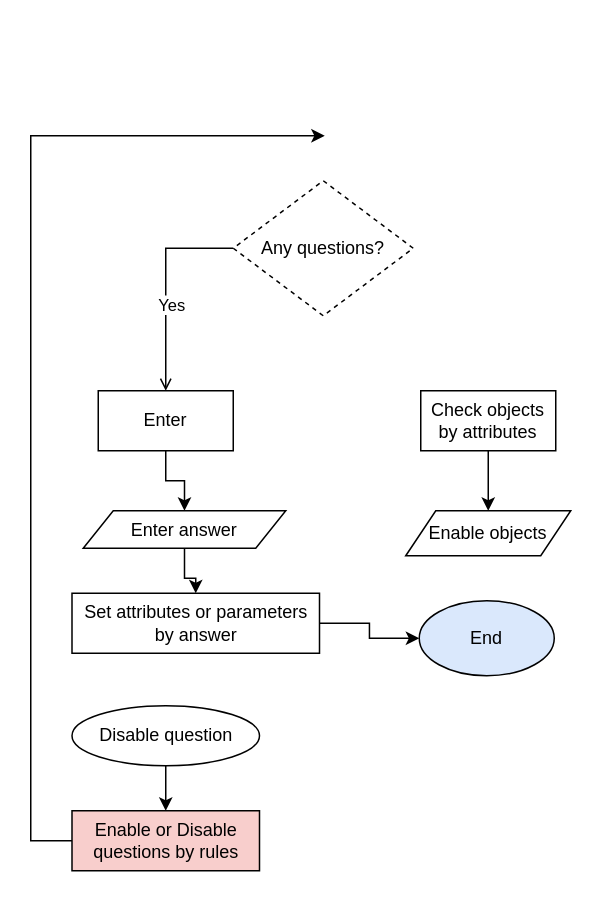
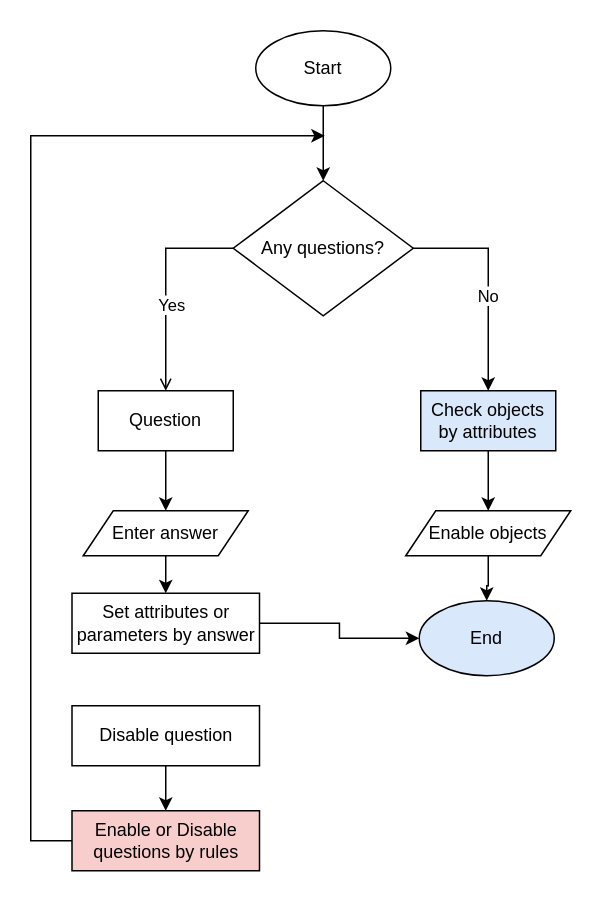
none -> (323, 68)
none -> (323, 138)
(323, 248) -> (323, 248)
none -> (488, 276)
(166, 421) -> (166, 421)
(488, 421) -> (488, 421)
(185, 530) -> (166, 533)
none -> (488, 574)
(196, 623) -> (166, 623)
(166, 736) -> (166, 736)
